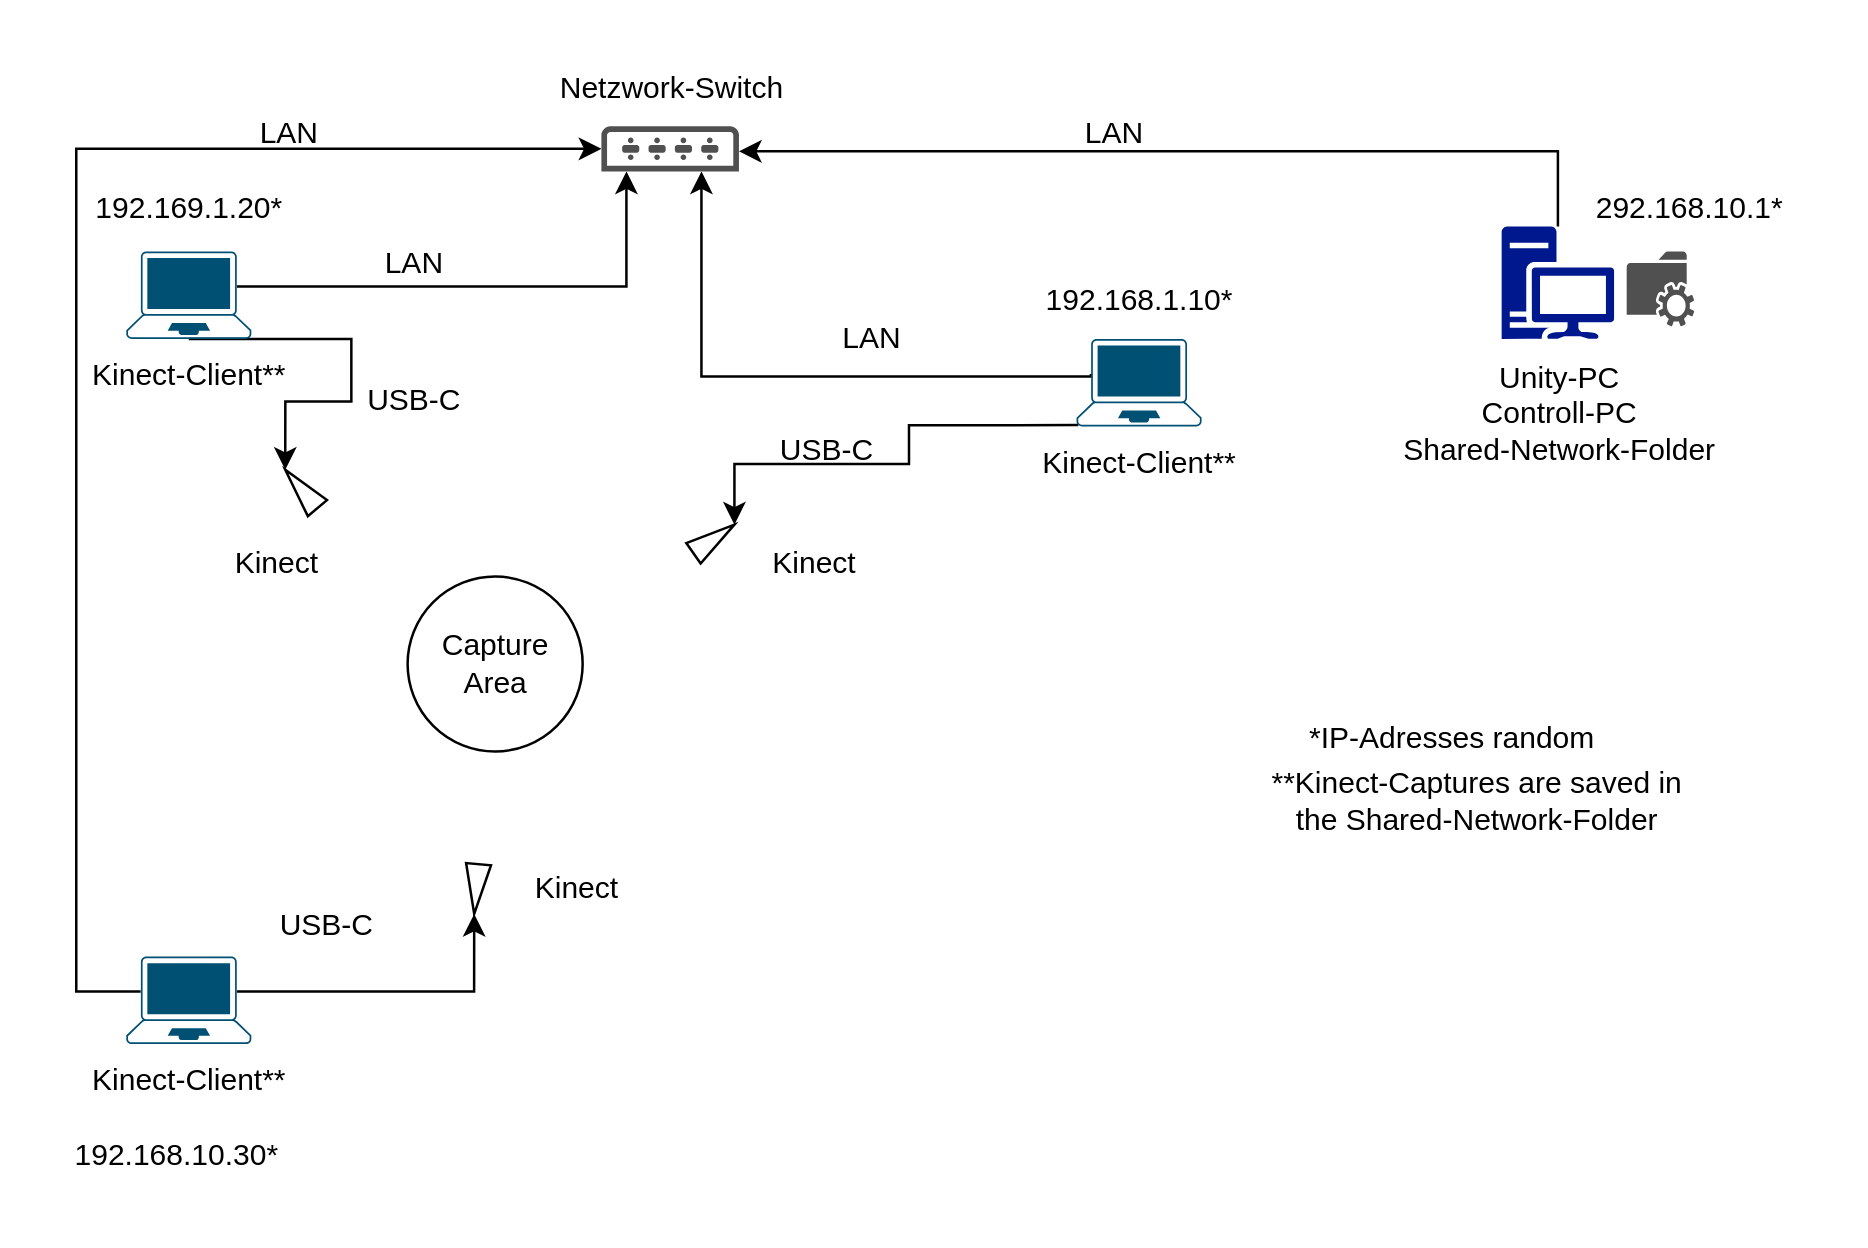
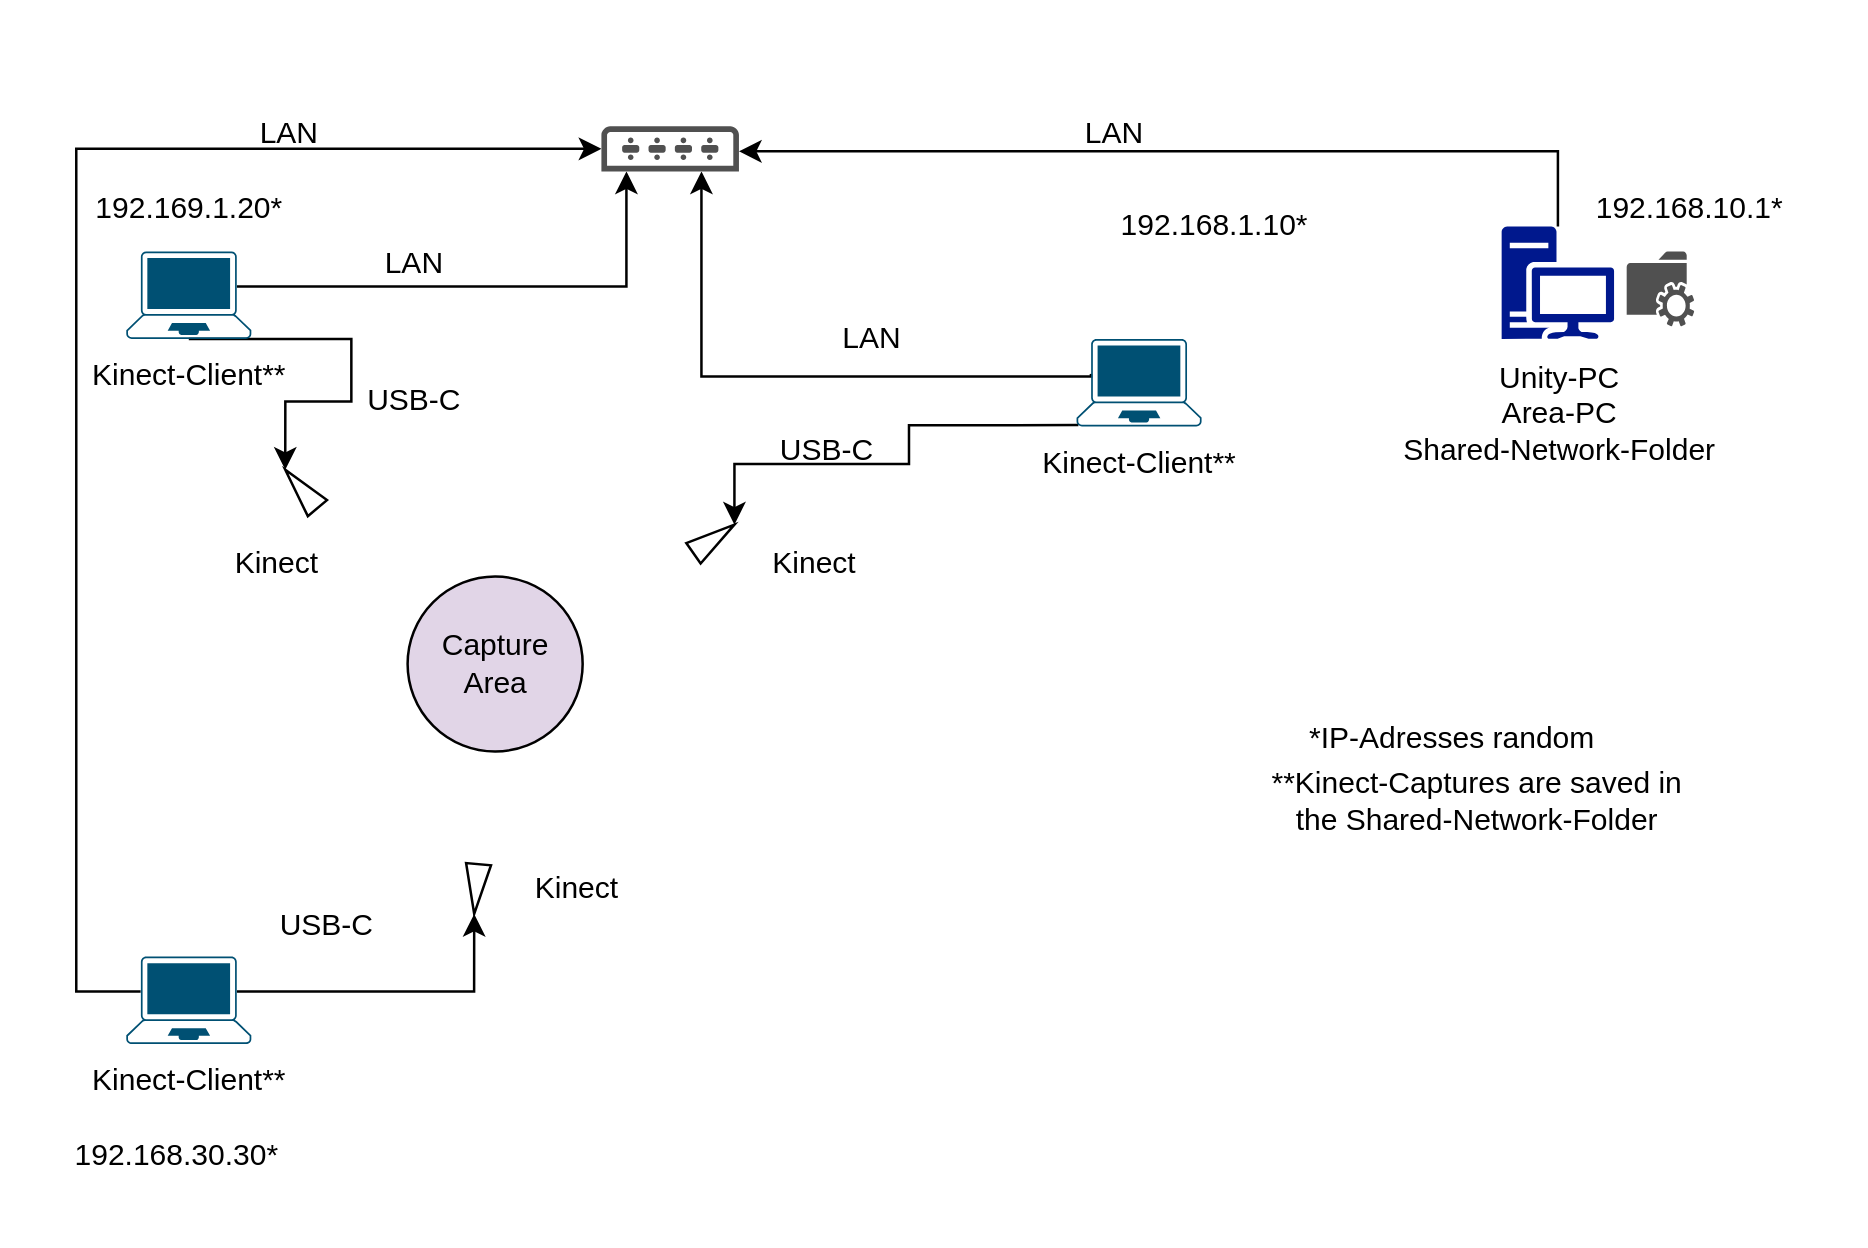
(670, 89) -> none
(1690, 209) -> (1690, 209)
(1139, 301) -> (1214, 226)
(1560, 414) -> (1560, 414)
(495, 664) -> (495, 664)
(178, 1156) -> (178, 1156)
